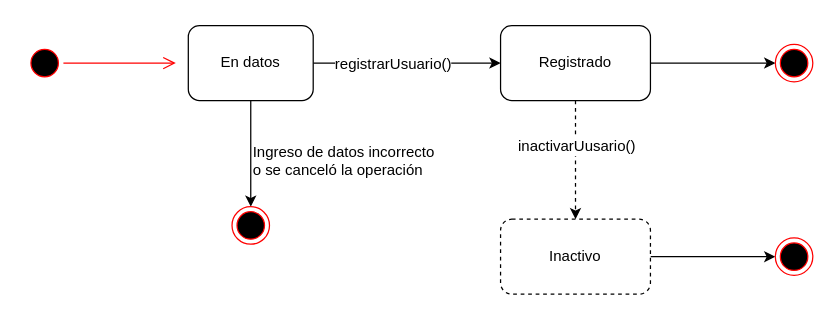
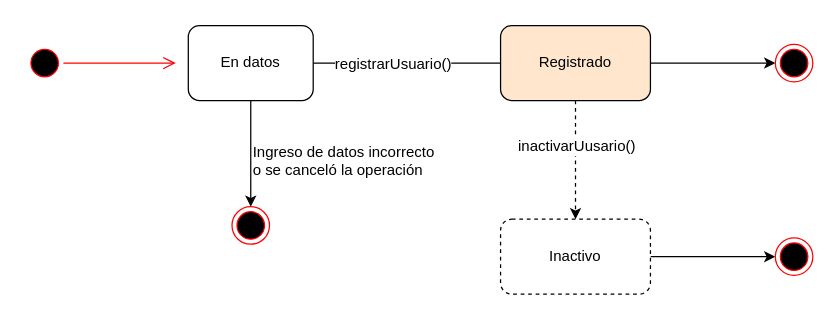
(491, 63) -> (494, 63)
(576, 63) -> (576, 63)
